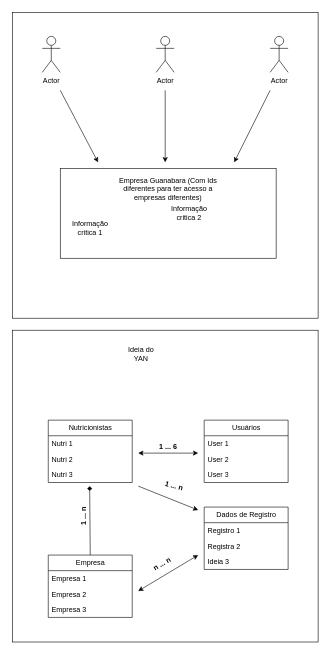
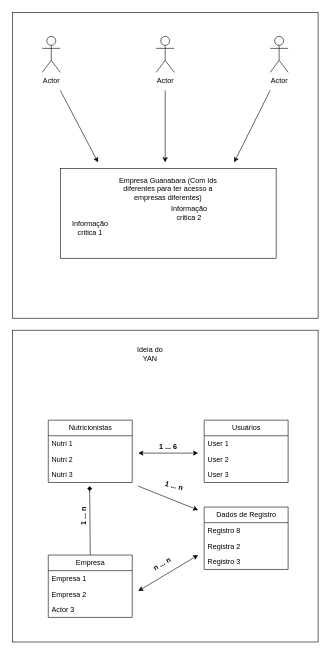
(141, 354) -> (150, 354)
(226, 531) -> (226, 531)
(220, 563) -> (226, 563)
(69, 611) -> (65, 611)
